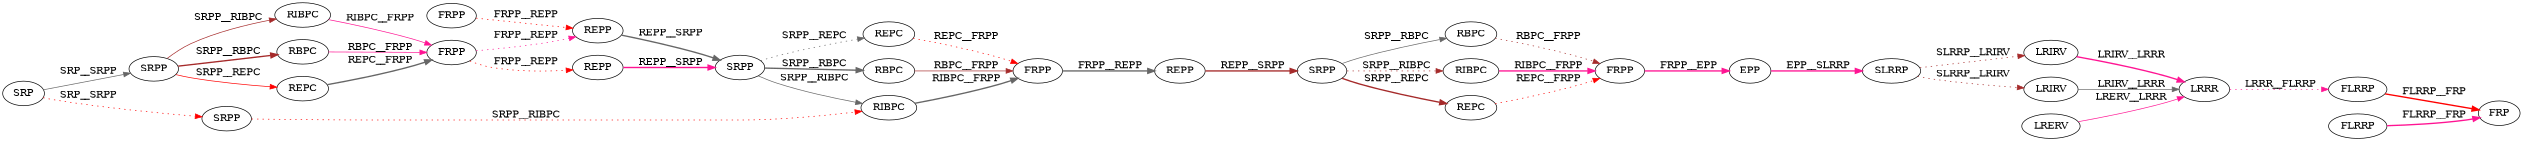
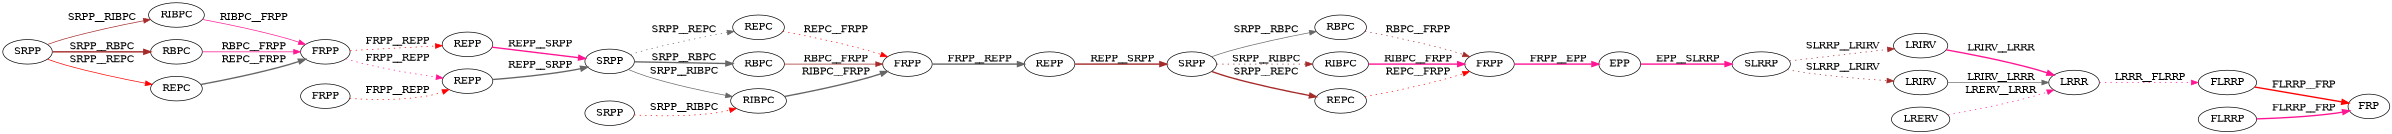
(24, 93) -> none
(2128, 112) -> (1998, 105)
